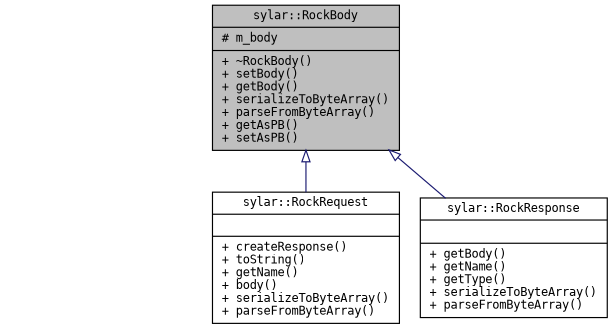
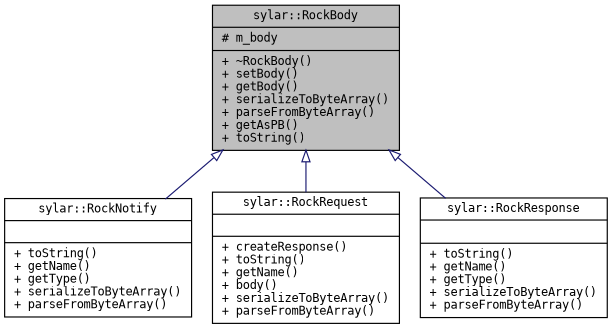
(261, 138) -> (264, 138)
(469, 254) -> (472, 254)
none -> (98, 258)
